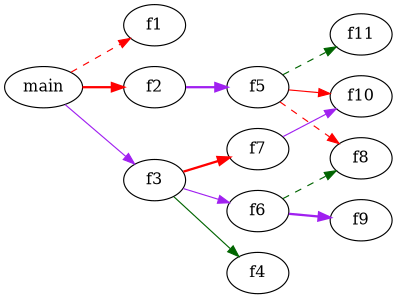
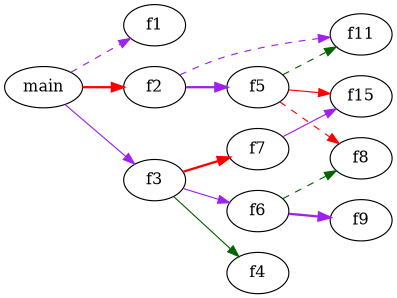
none -> (248, 51)
(96, 58) -> (96, 58)
(361, 96) -> (361, 96)
